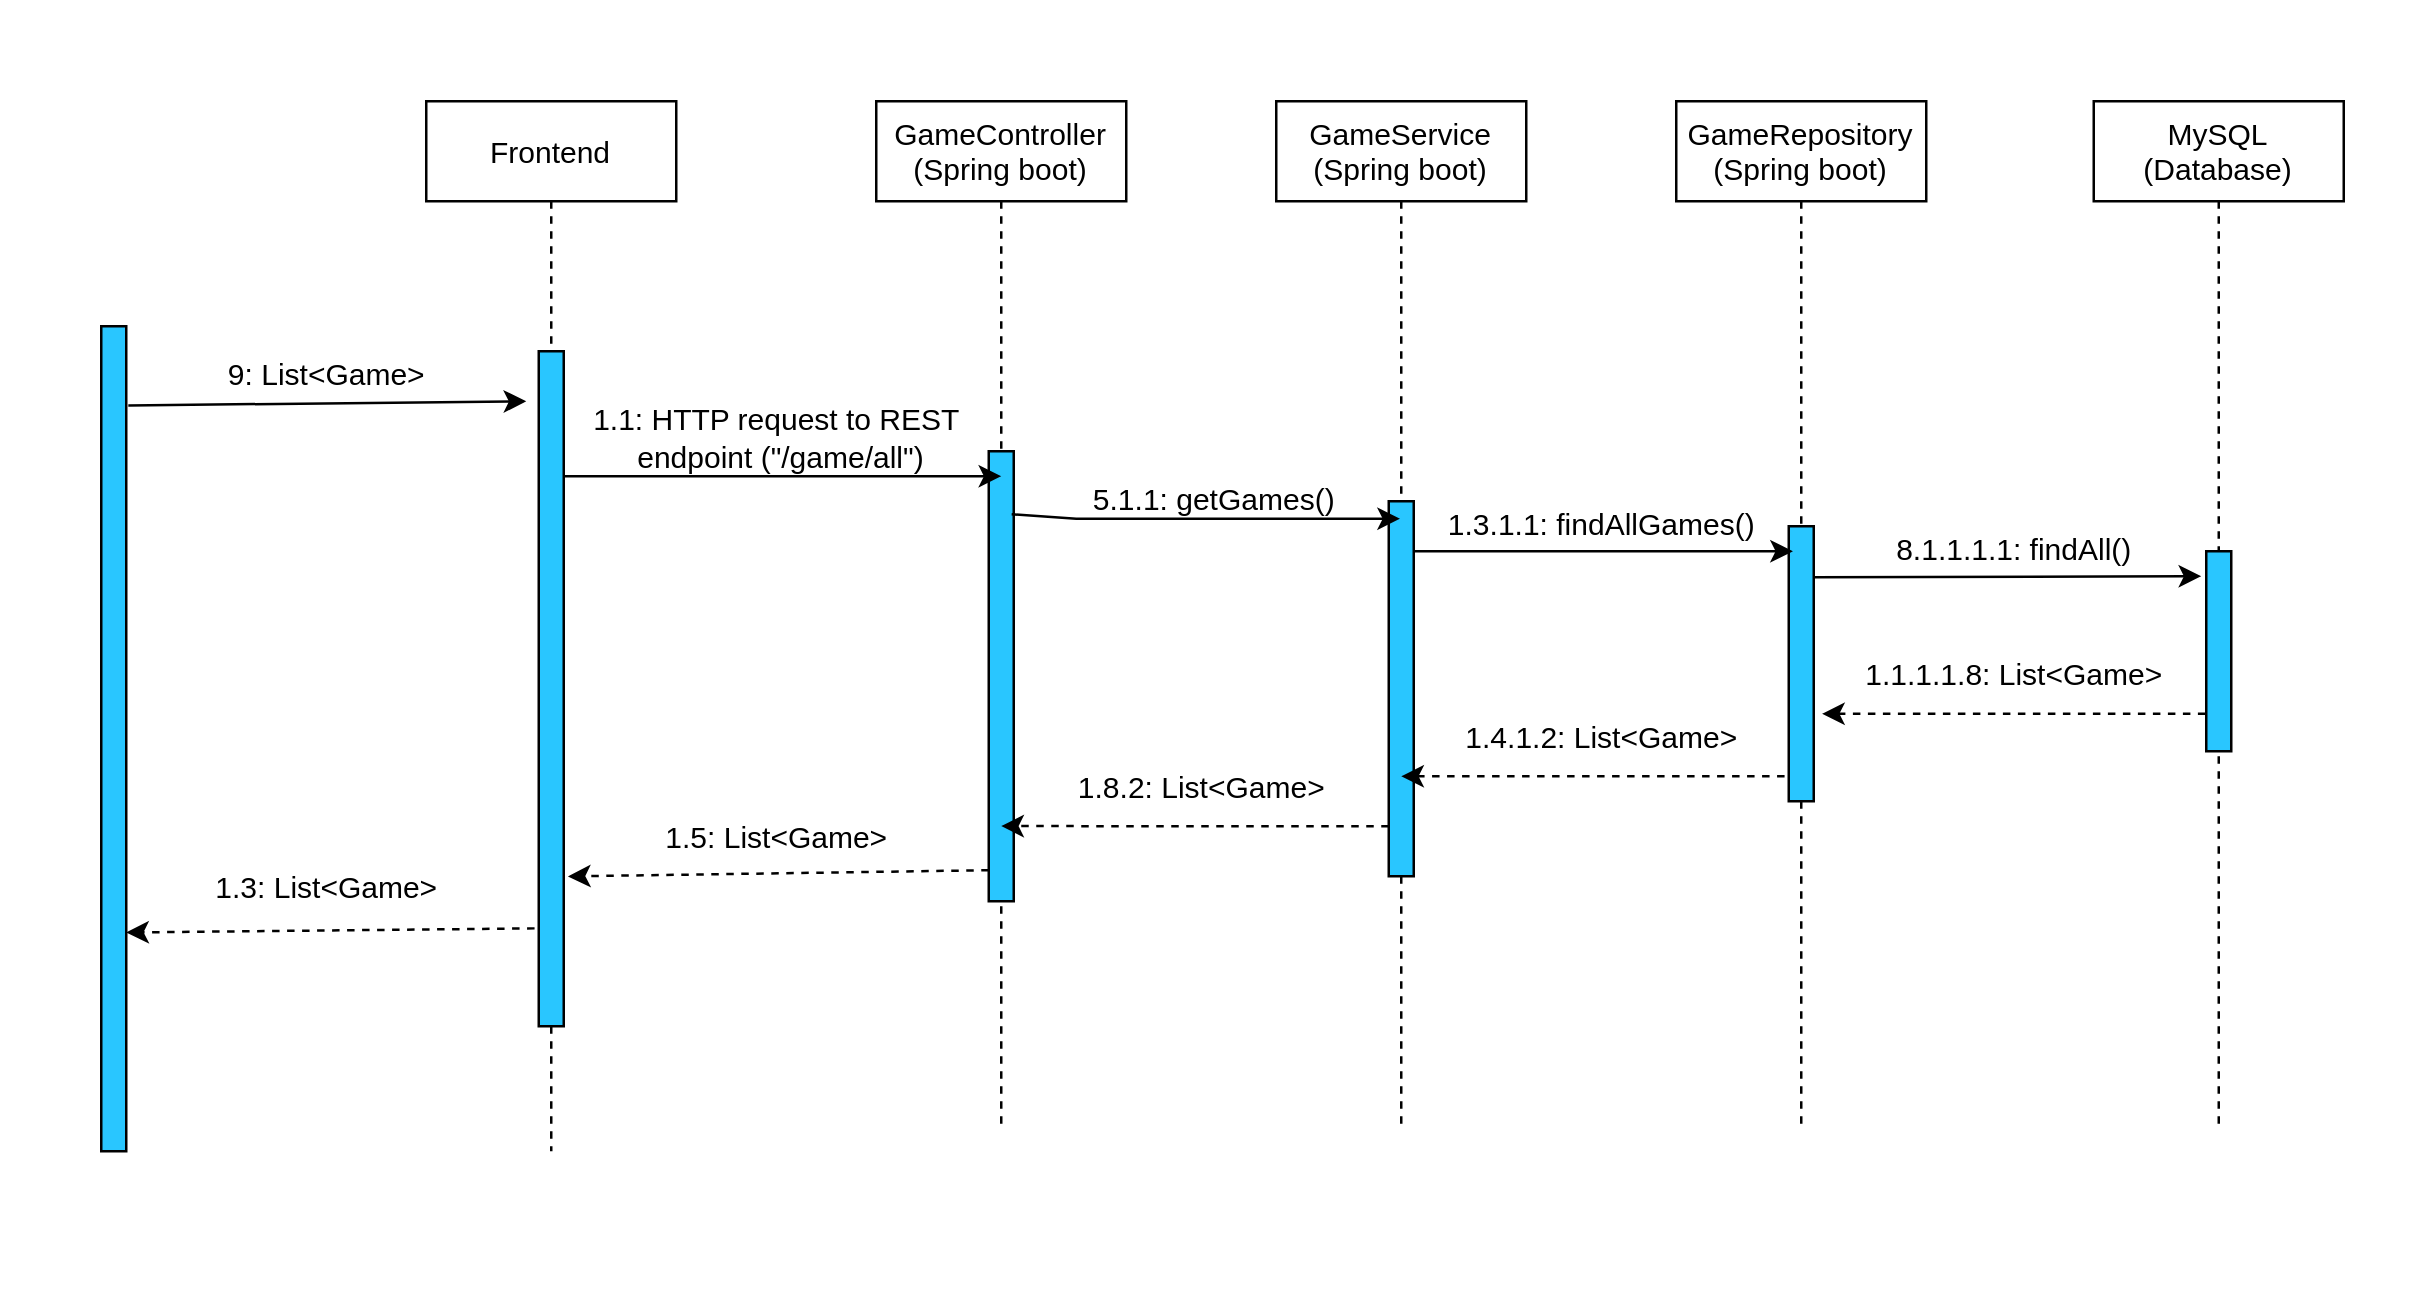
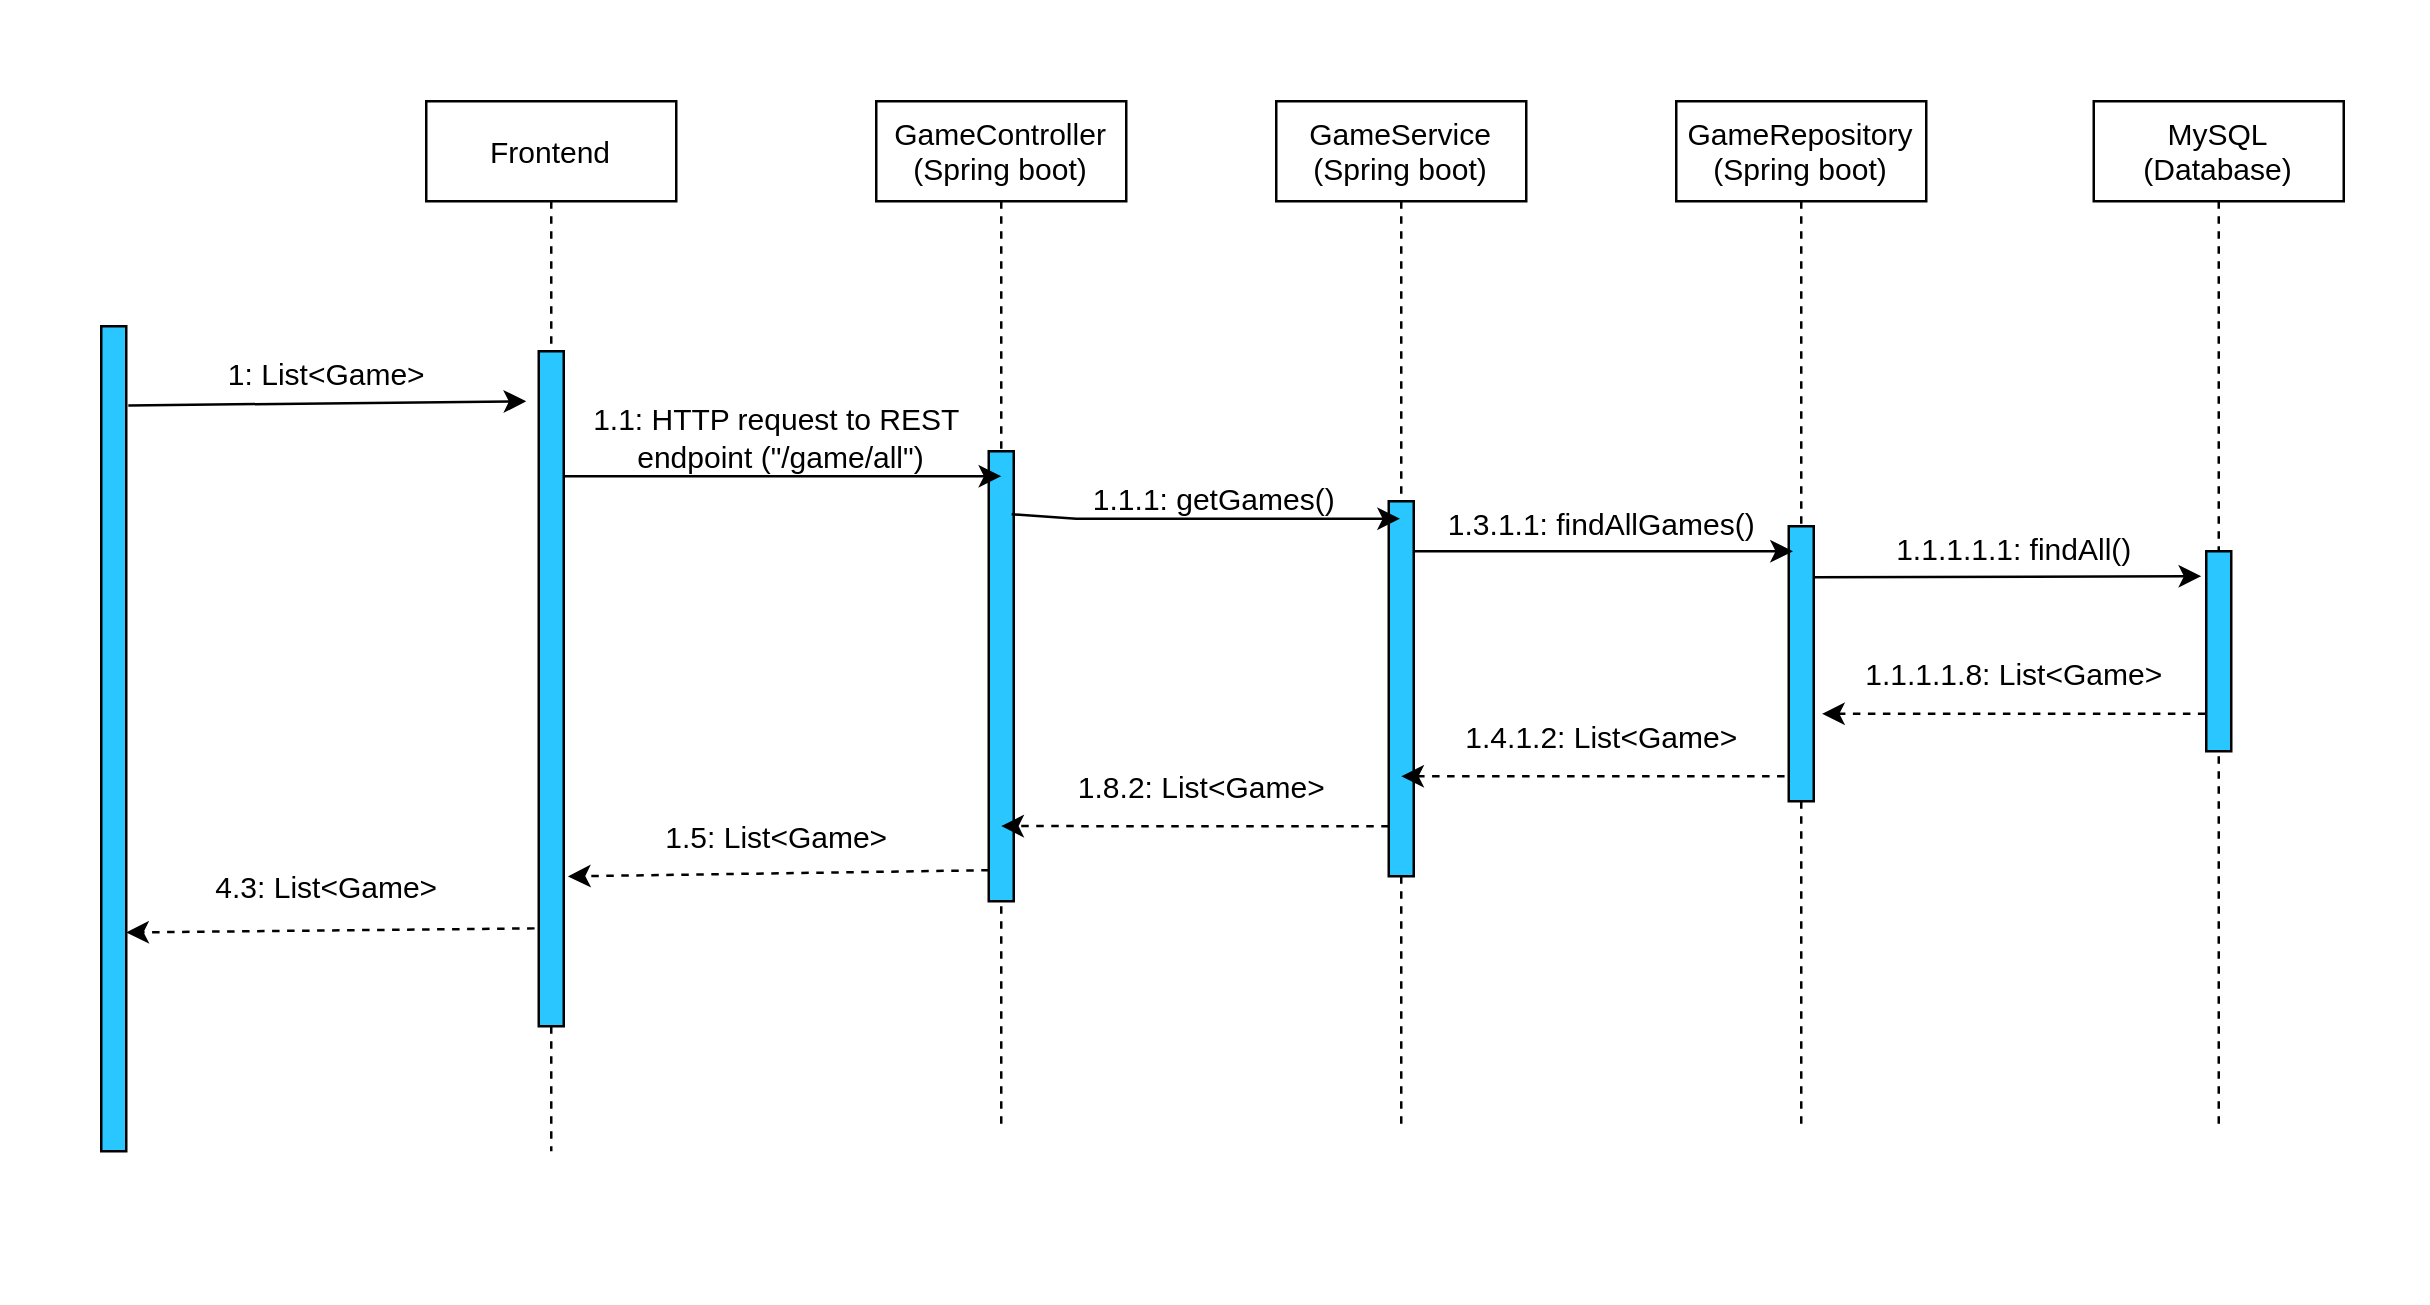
(328, 376) -> (328, 376)
(1215, 501) -> (1215, 501)
(2015, 551) -> (2015, 551)
(328, 889) -> (328, 889)
